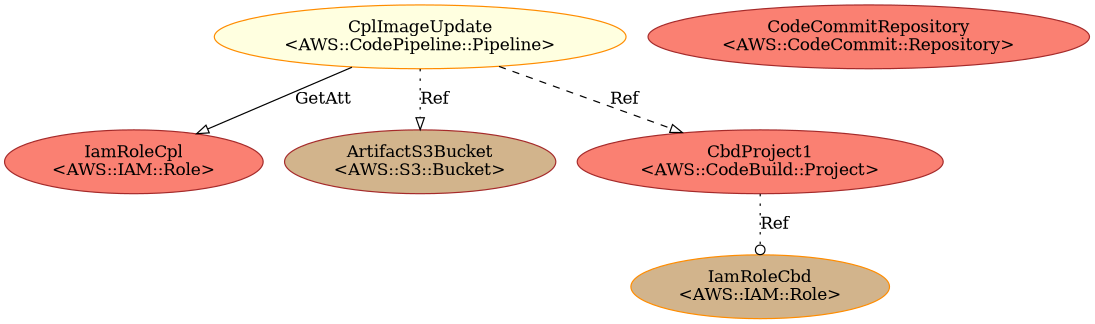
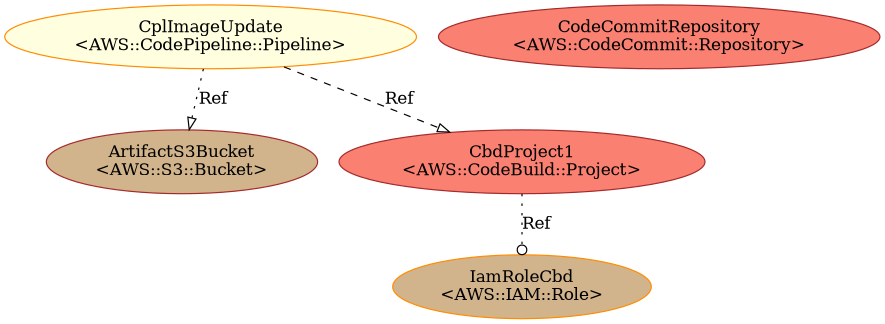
(134, 162) -> none
